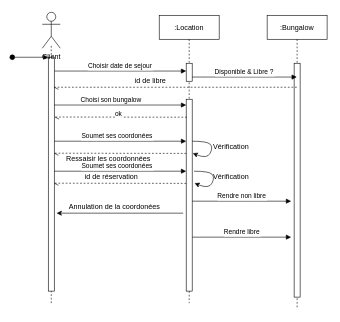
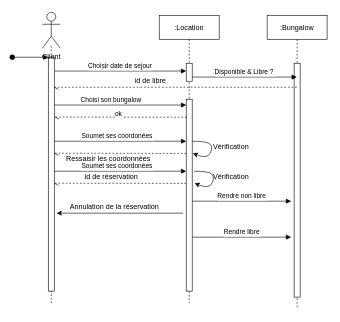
(115, 207) -> (115, 207)
